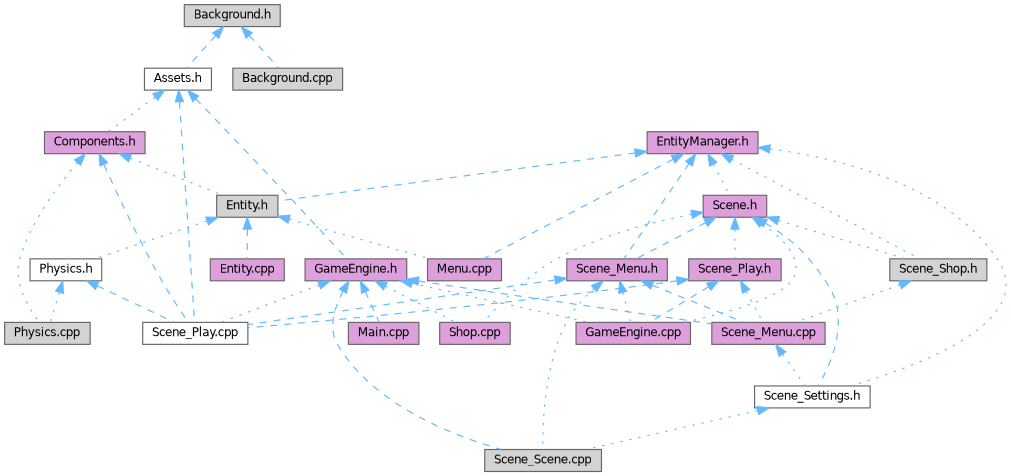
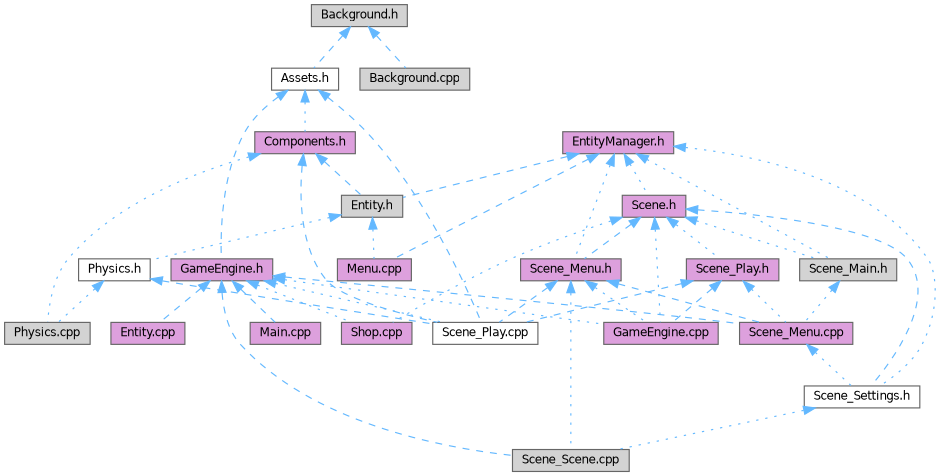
(176, 177) -> (343, 178)
(656, 211) -> (592, 212)
(247, 244) -> (181, 305)
(938, 270) -> (848, 270)
